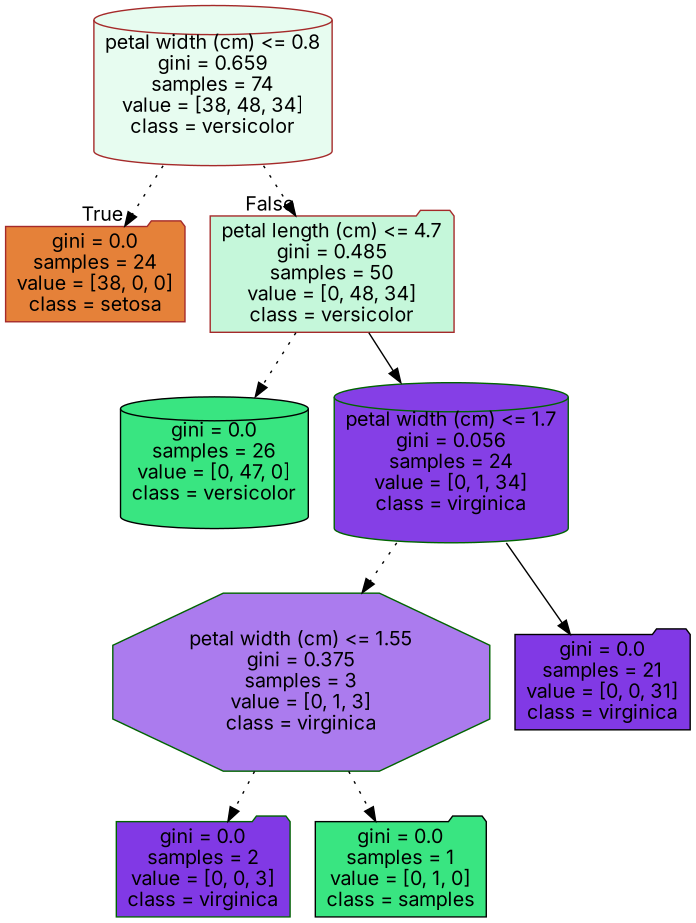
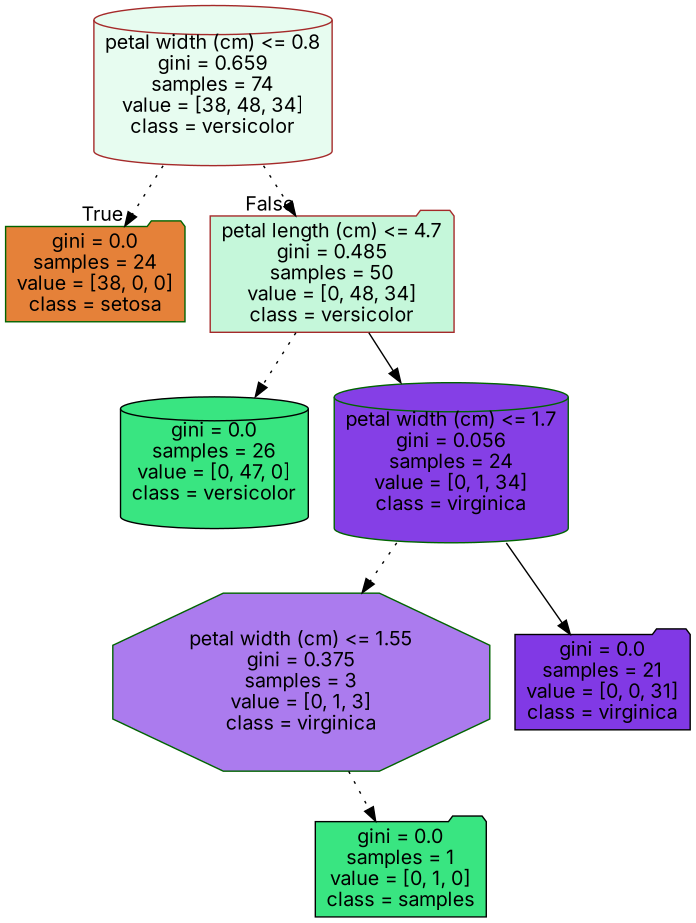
(95, 274) -> (95, 274)
(203, 869) -> none
